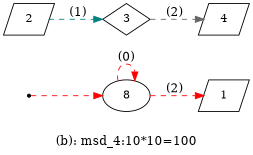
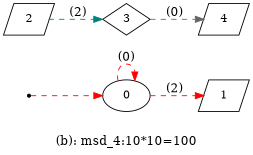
(78, 13) -> (78, 13)
(175, 13) -> (175, 13)
(126, 96) -> (126, 96)
